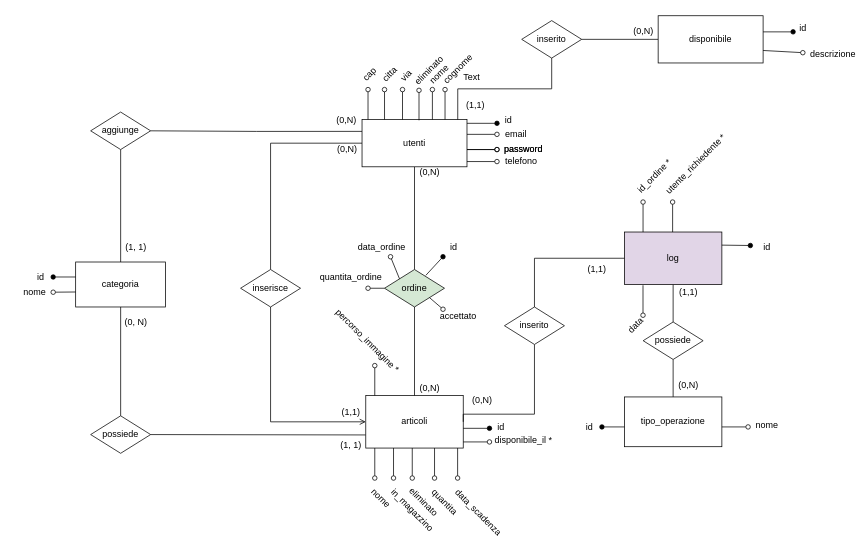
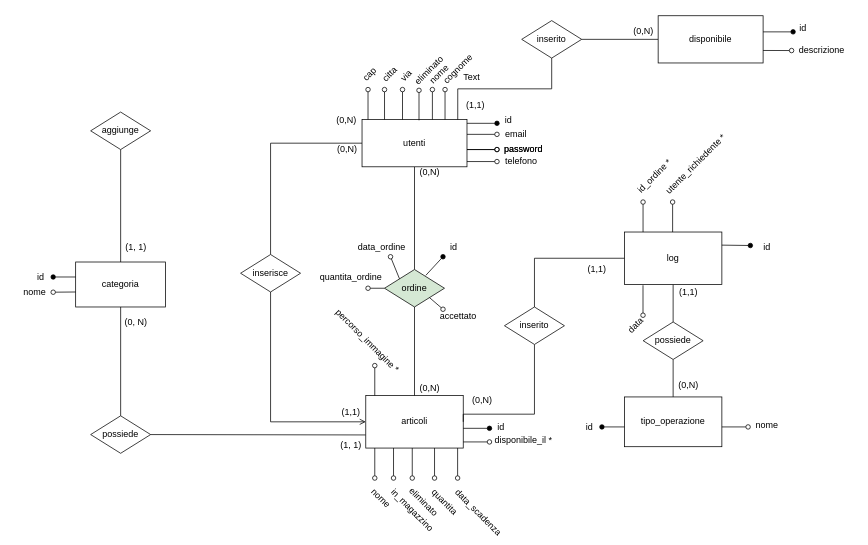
(833, 54) -> (822, 51)
(256, 131) -> none
(673, 258) -> (673, 258)
(270, 288) -> (270, 273)
